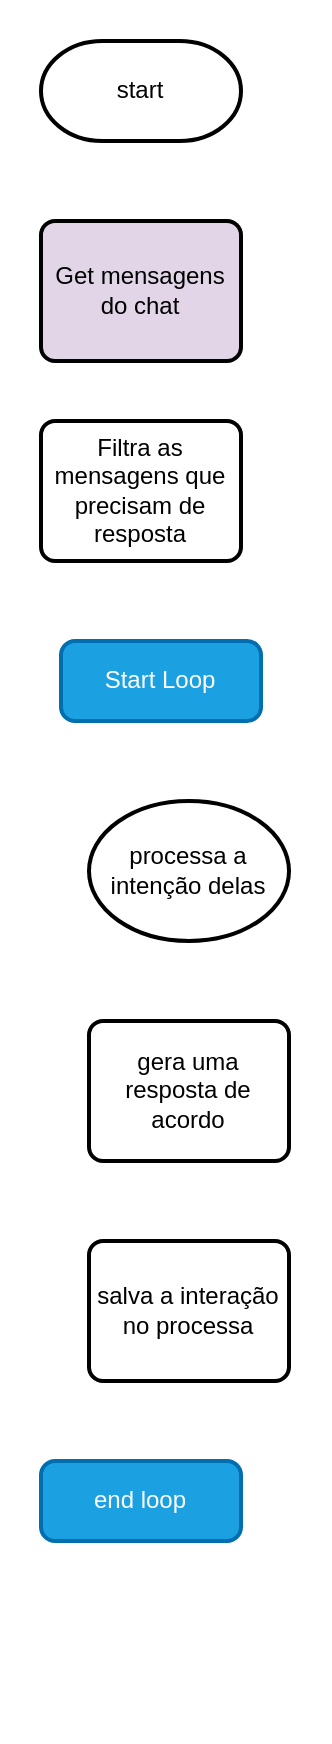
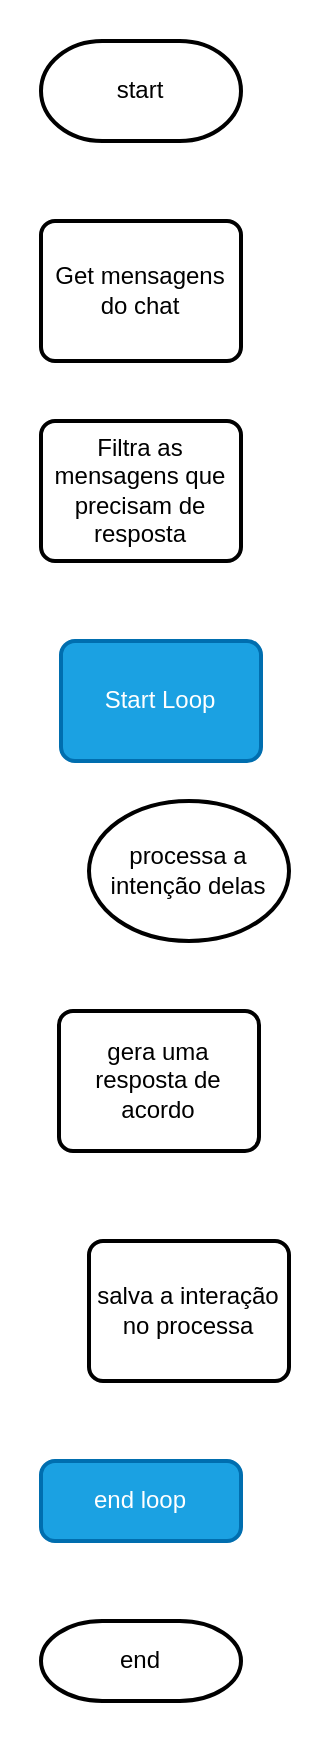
(141, 291) -> (141, 291)
(161, 681) -> (161, 701)
(189, 1091) -> (159, 1081)
none -> (141, 1661)
